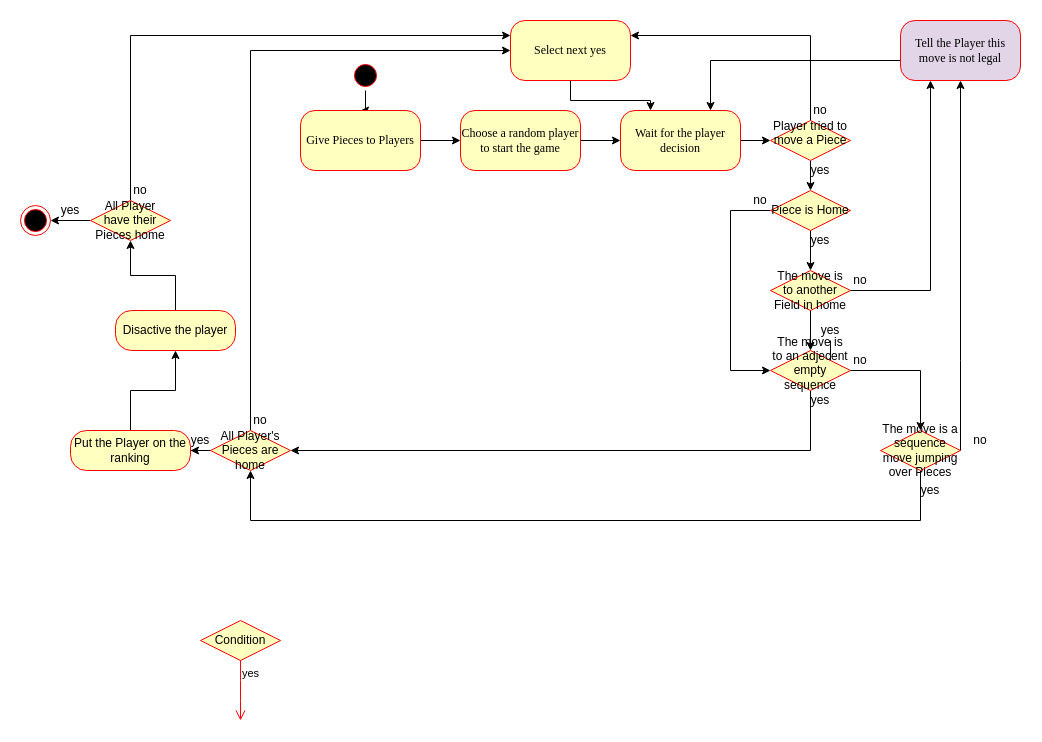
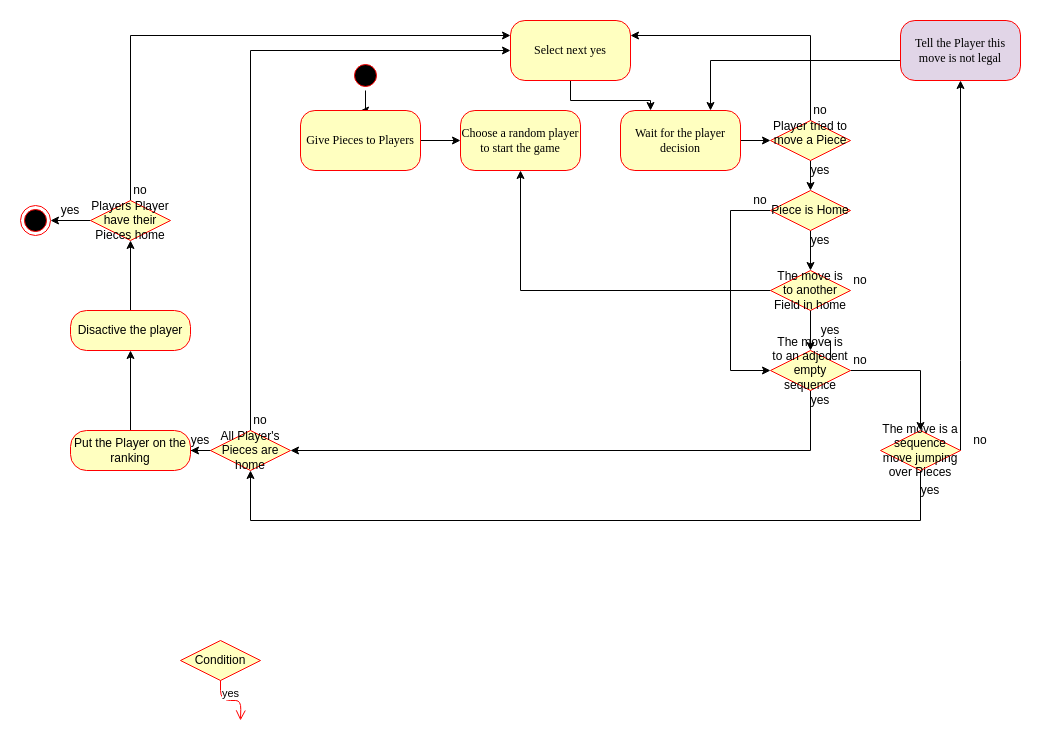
(597, 141) -> none
(131, 221) -> (131, 221)
(931, 229) -> (590, 291)
(176, 331) -> (131, 331)
(241, 641) -> (221, 661)
